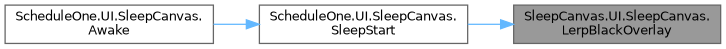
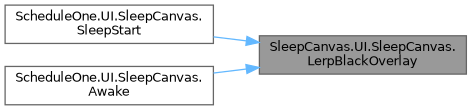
(230, 24) -> (230, 71)
